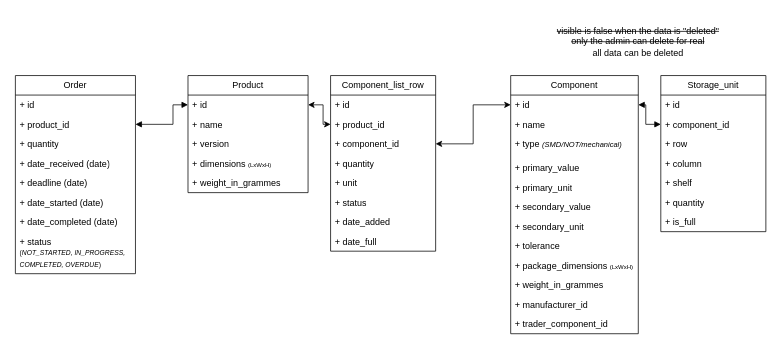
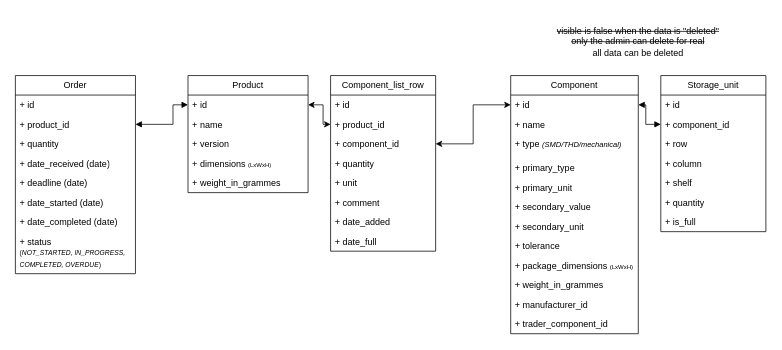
(575, 150) -> (575, 150)
(549, 169) -> (548, 169)
(354, 203) -> (356, 203)
